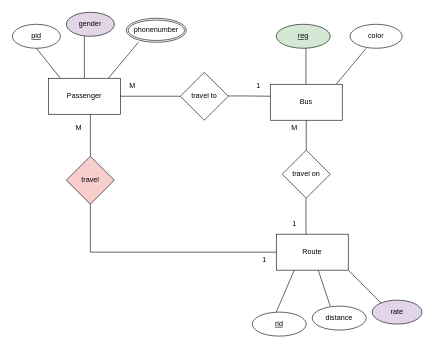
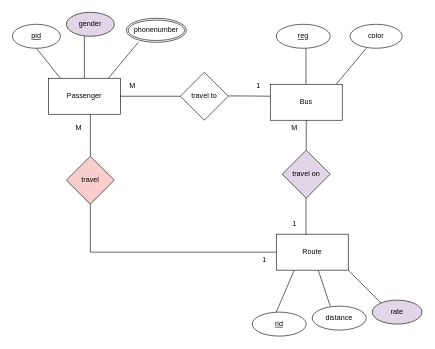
(303, 36) -> (303, 36)
(306, 174) -> (306, 174)
